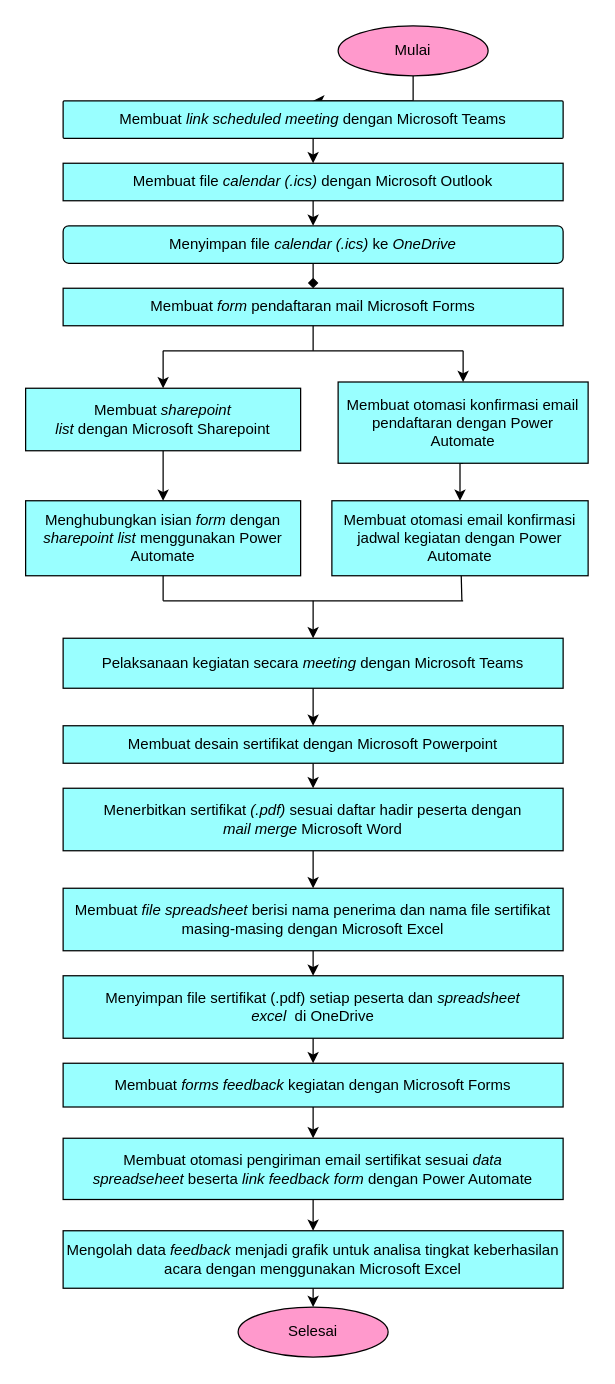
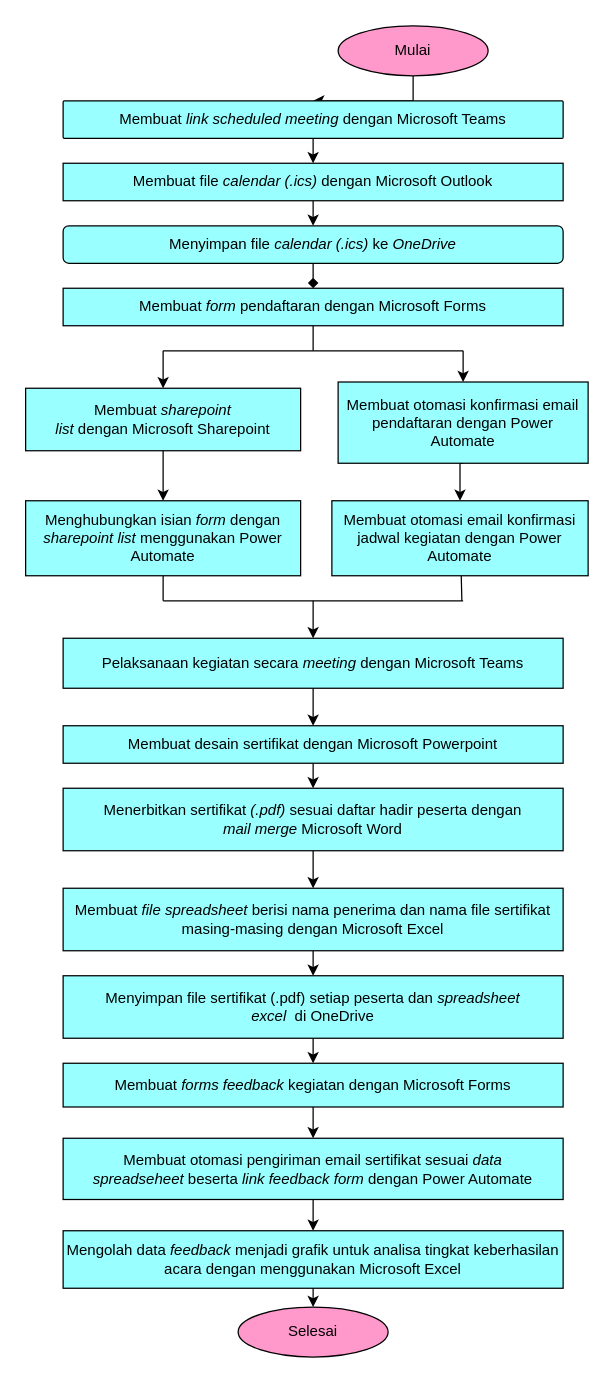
(313, 307) -> (313, 307)
